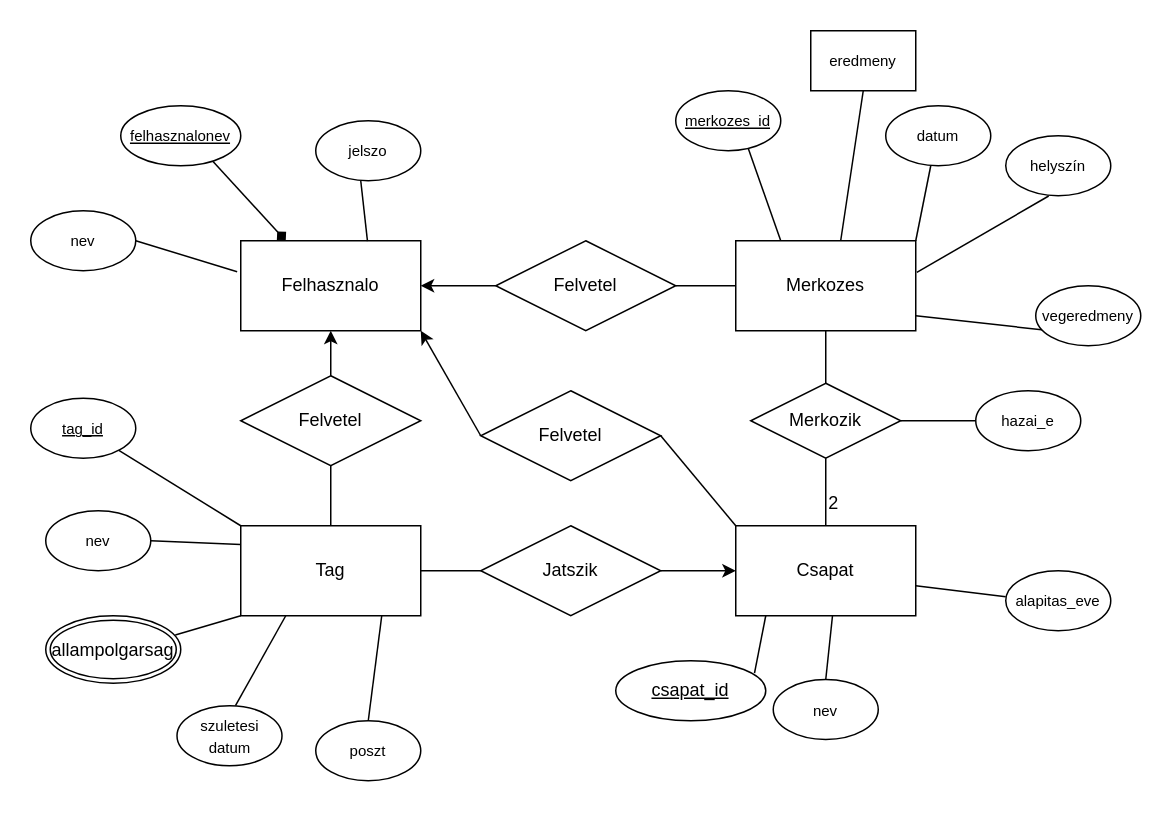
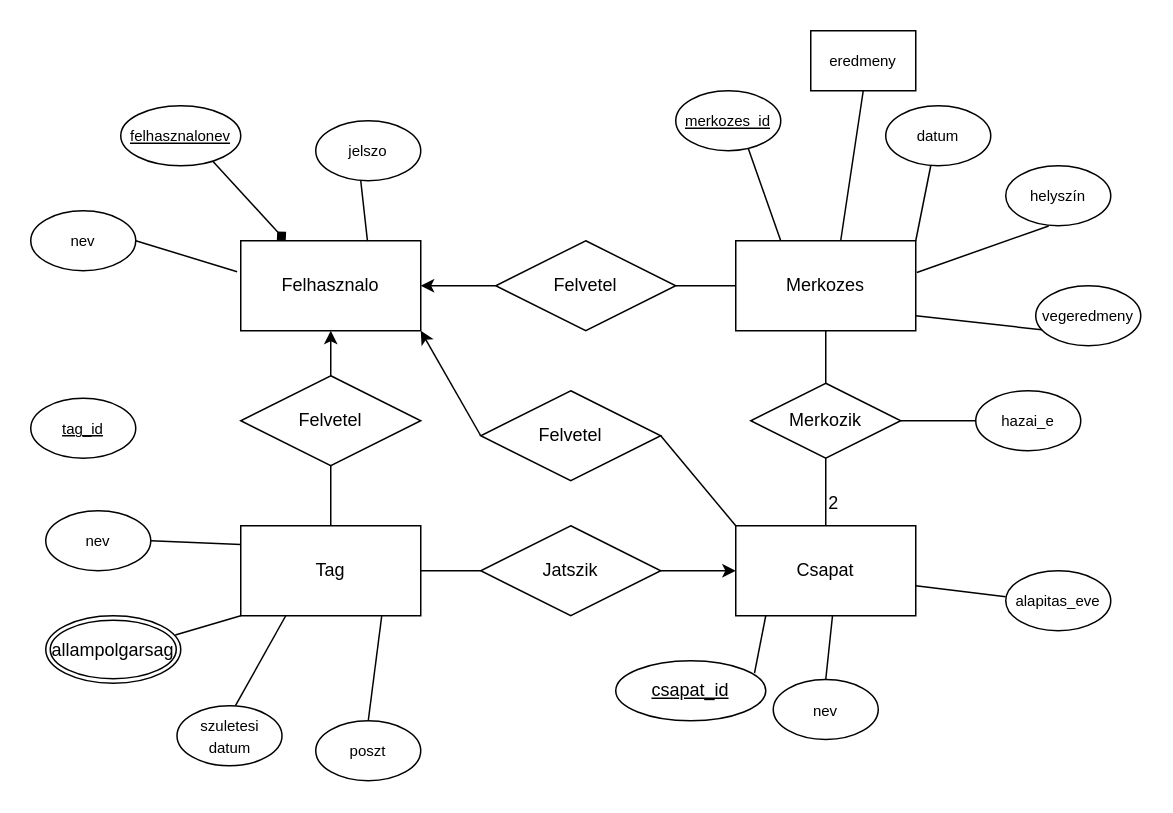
(1058, 166) -> (1058, 196)
(179, 488) -> none
